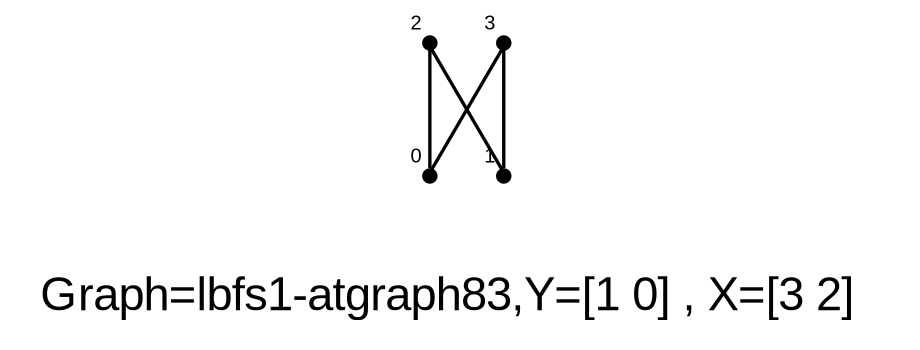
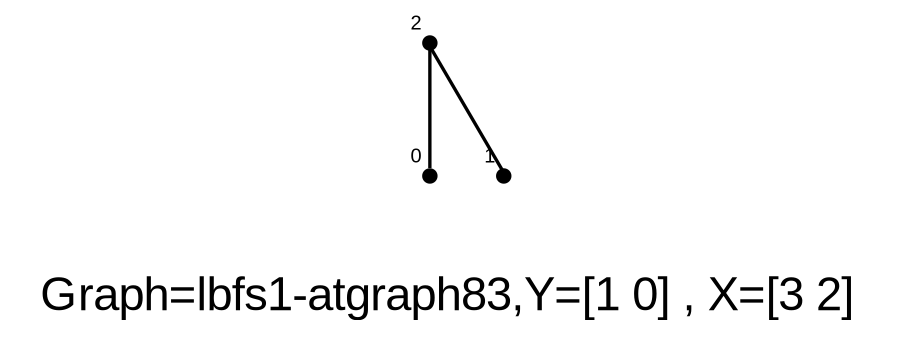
(504, 43) -> none
